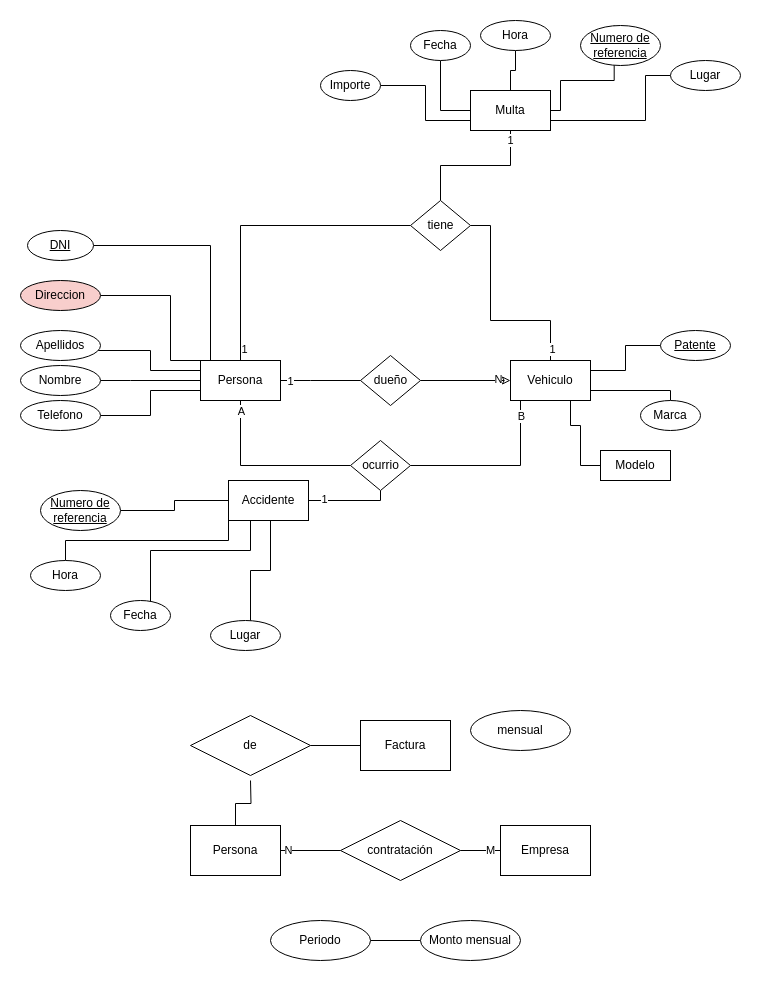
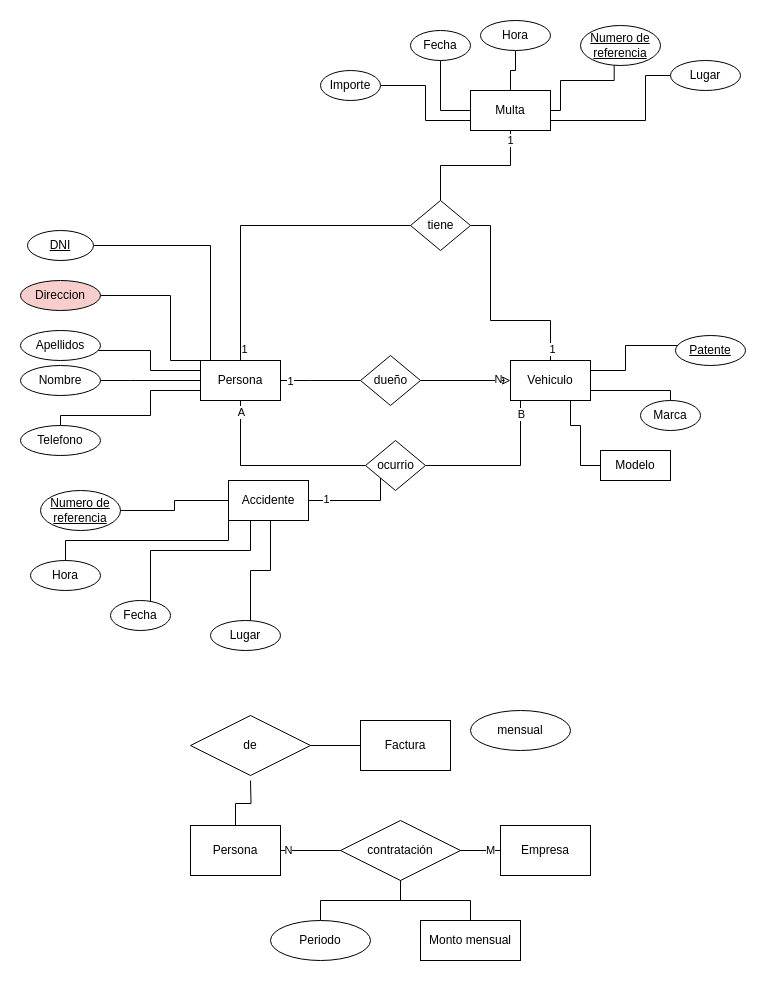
(696, 346) -> (711, 351)
(61, 416) -> (61, 441)
(381, 466) -> (396, 466)
none -> (447, 901)
(396, 941) -> (350, 901)
(471, 941) -> (471, 941)
